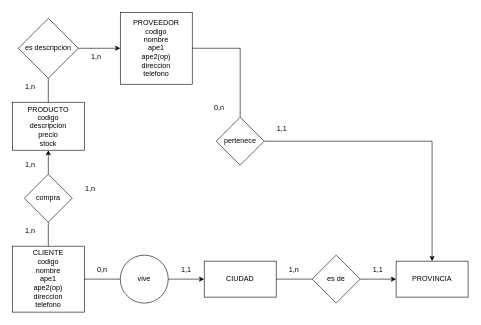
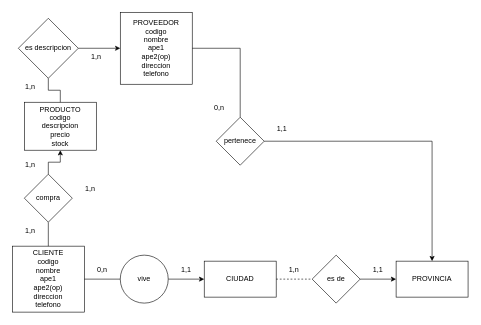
(48, 126) -> (60, 126)
(294, 279) -> (294, 279)
